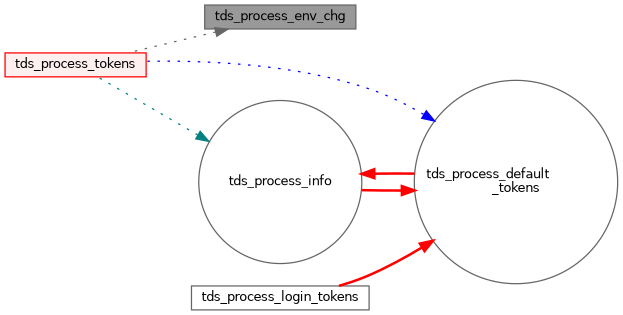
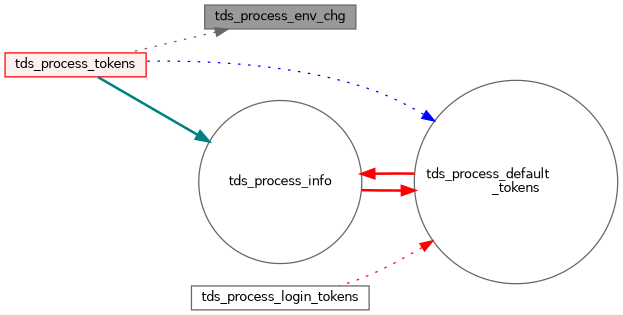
(148, 106) -> (148, 106)
(382, 269) -> (382, 269)
